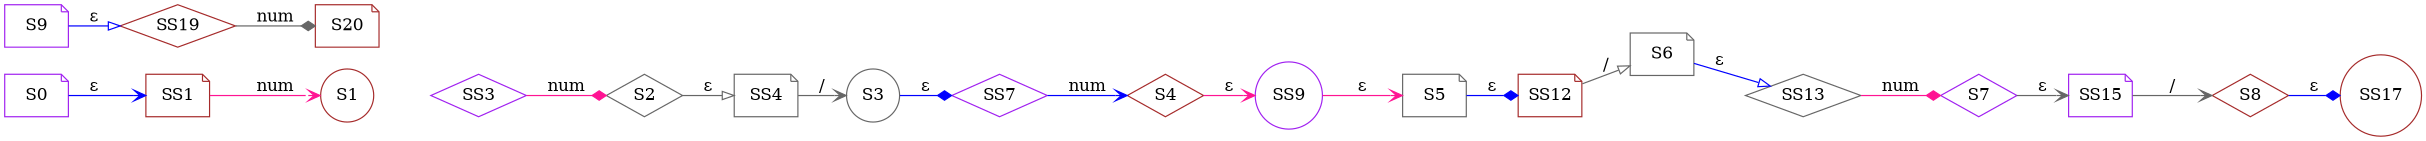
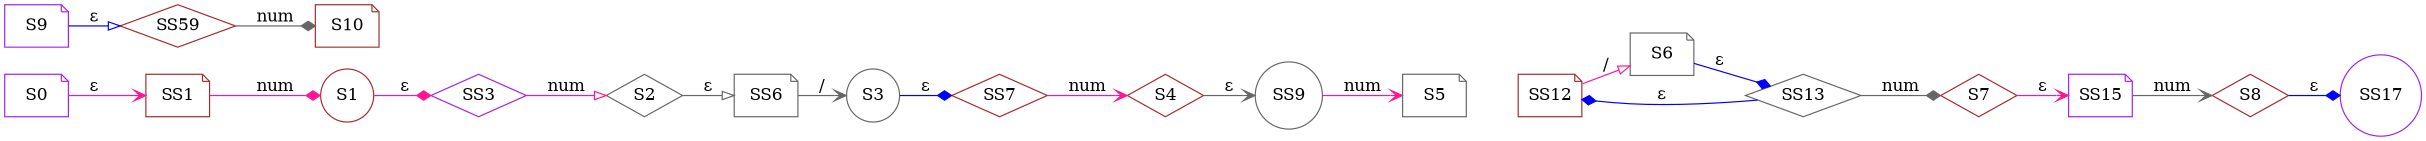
(178, 26) -> (178, 26)
(347, 26) -> (347, 26)
(1726, 73) -> (1726, 73)
(1601, 77) -> (1601, 77)
(1363, 87) -> (1363, 87)
(2172, 87) -> (2172, 87)
(101, 96) -> (101, 96)
(258, 96) -> (258, 96)
none -> (395, 96)
(561, 96) -> (561, 96)
(766, 96) -> (766, 96)
(1000, 96) -> (1000, 96)
(1081, 96) -> (1081, 96)
(1223, 96) -> (1223, 96)
(1289, 96) -> (1289, 96)
(1485, 96) -> (1677, 104)
(1894, 96) -> (1894, 96)
(1979, 96) -> (1979, 96)
(2037, 96) -> (2037, 96)
(2381, 96) -> (2381, 96)
